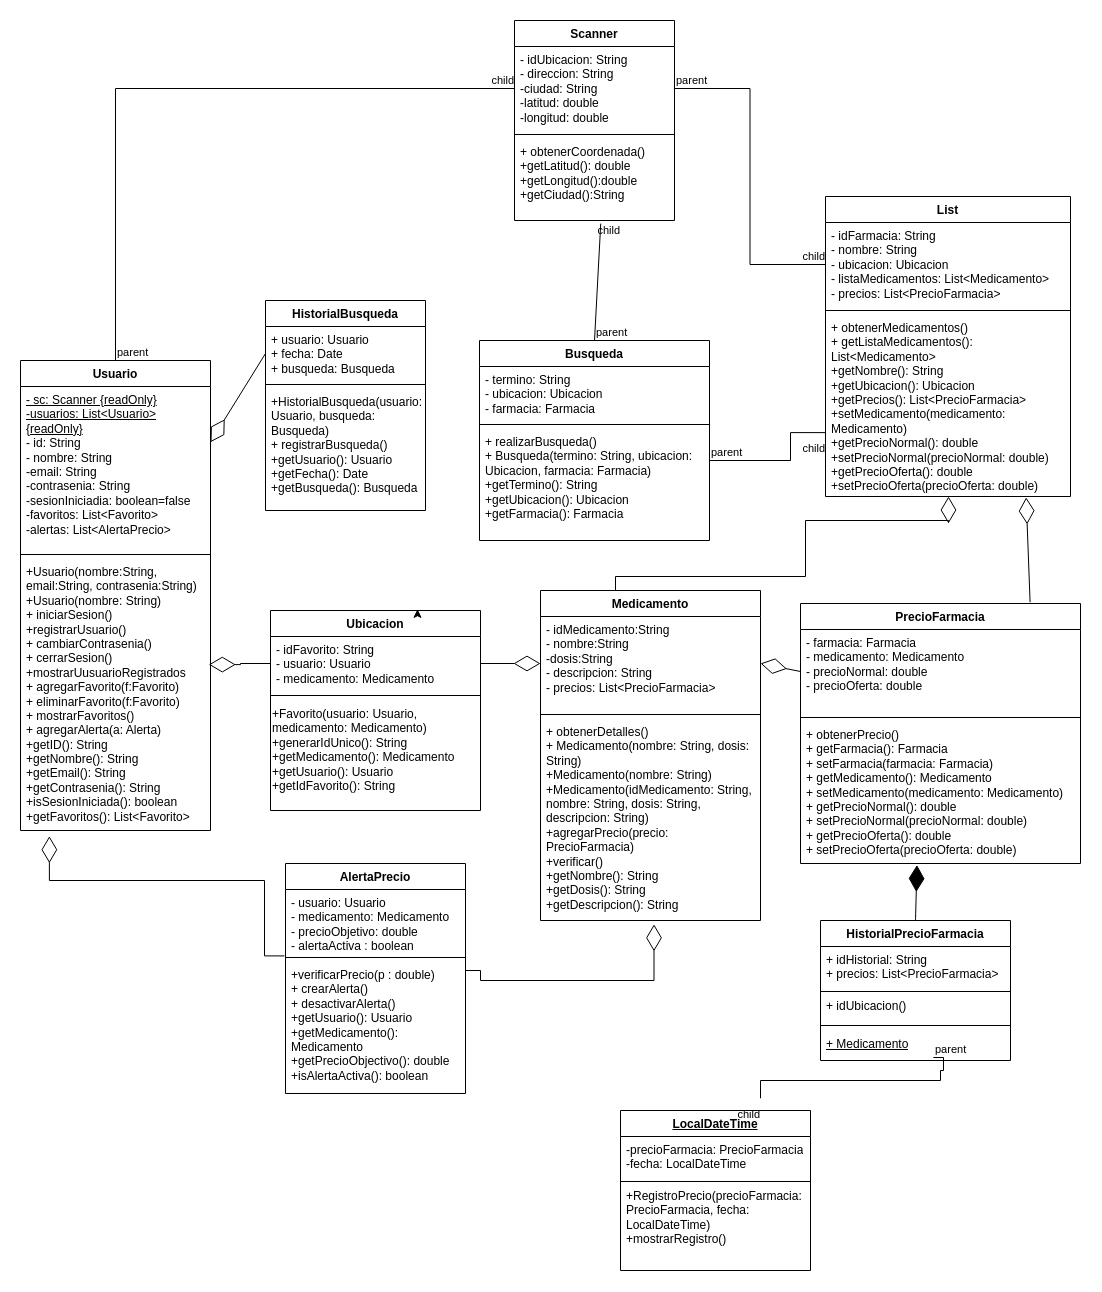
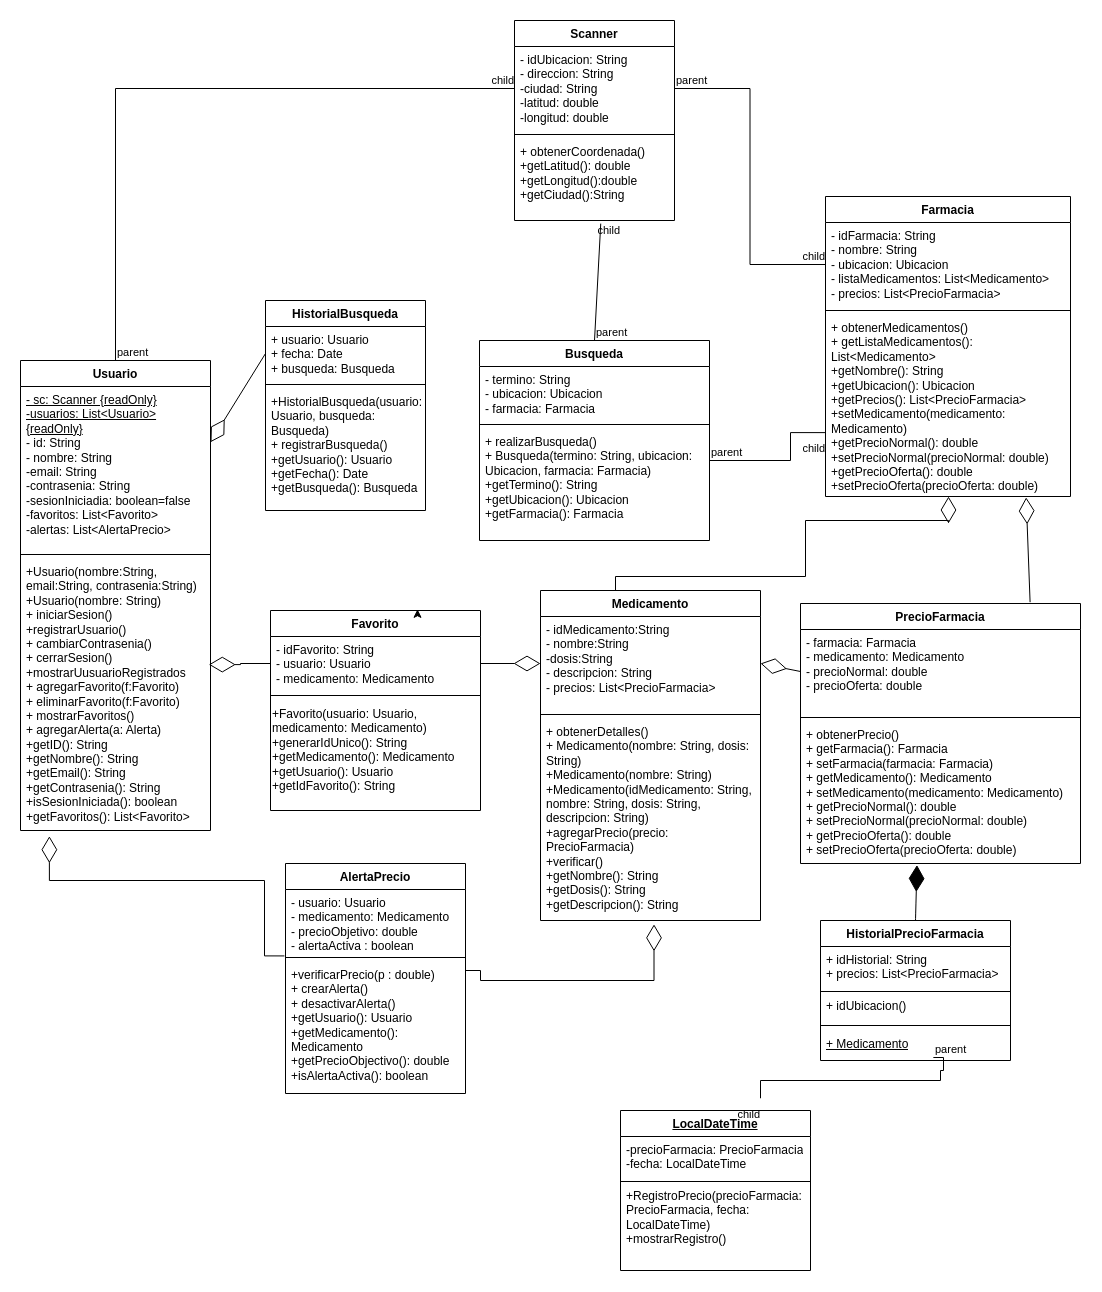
(948, 211) -> (948, 211)
(376, 625) -> (376, 625)
